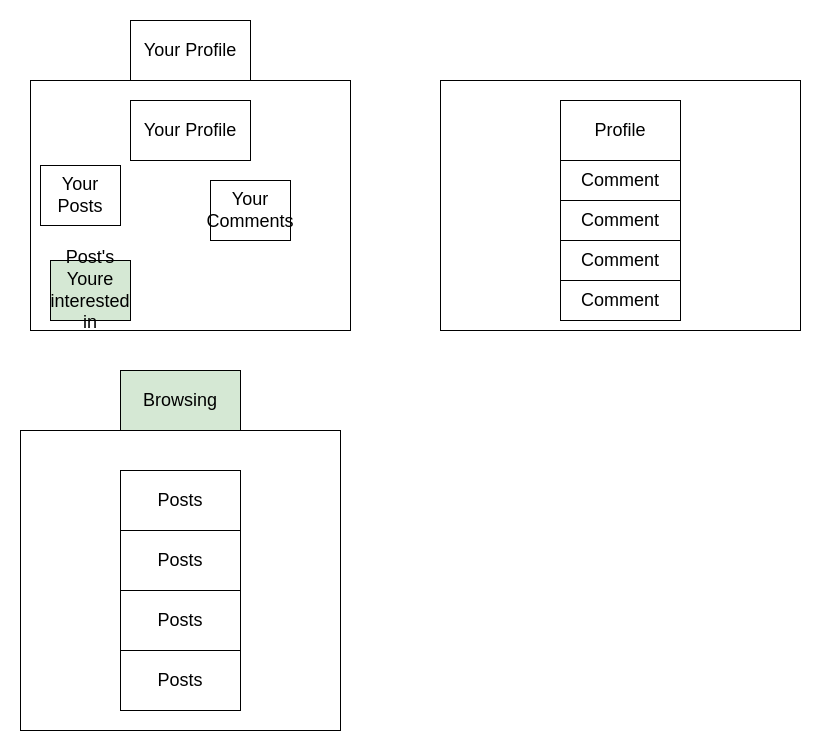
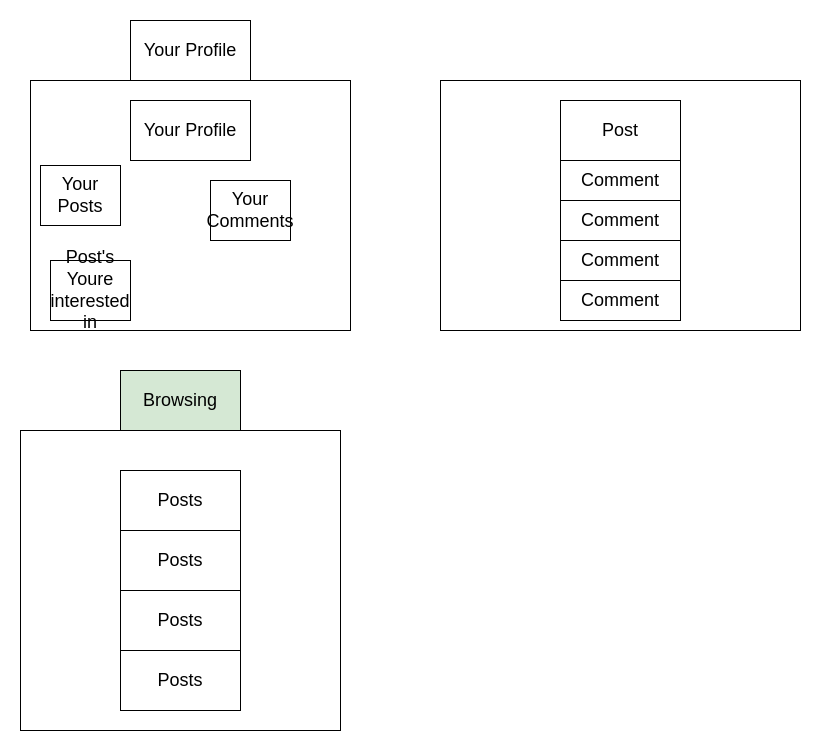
(621, 131) -> (621, 131)
(91, 291) -> (91, 291)
